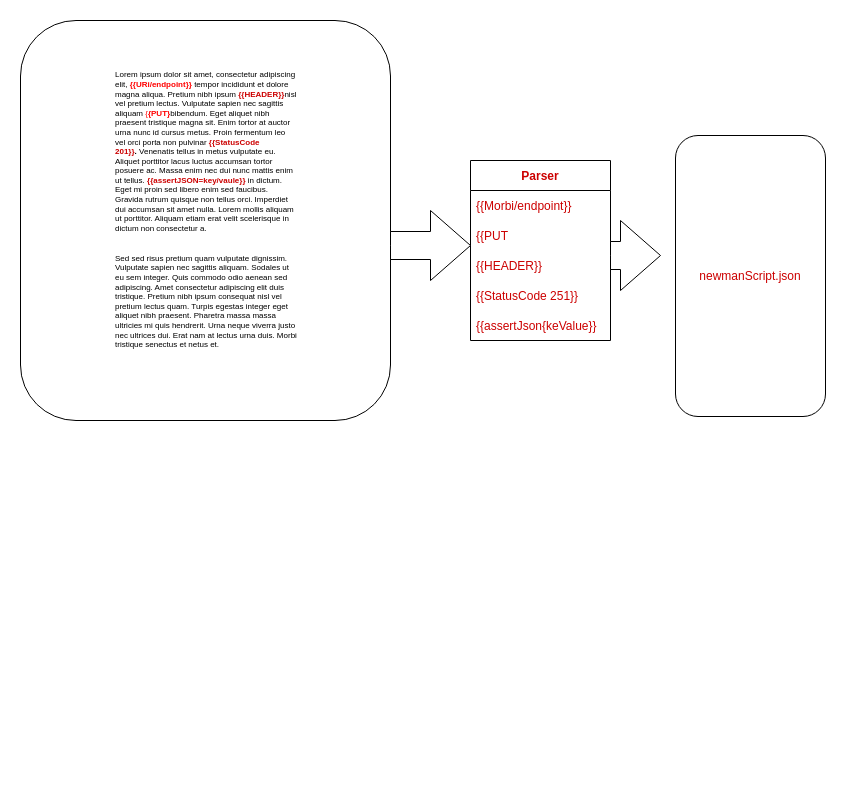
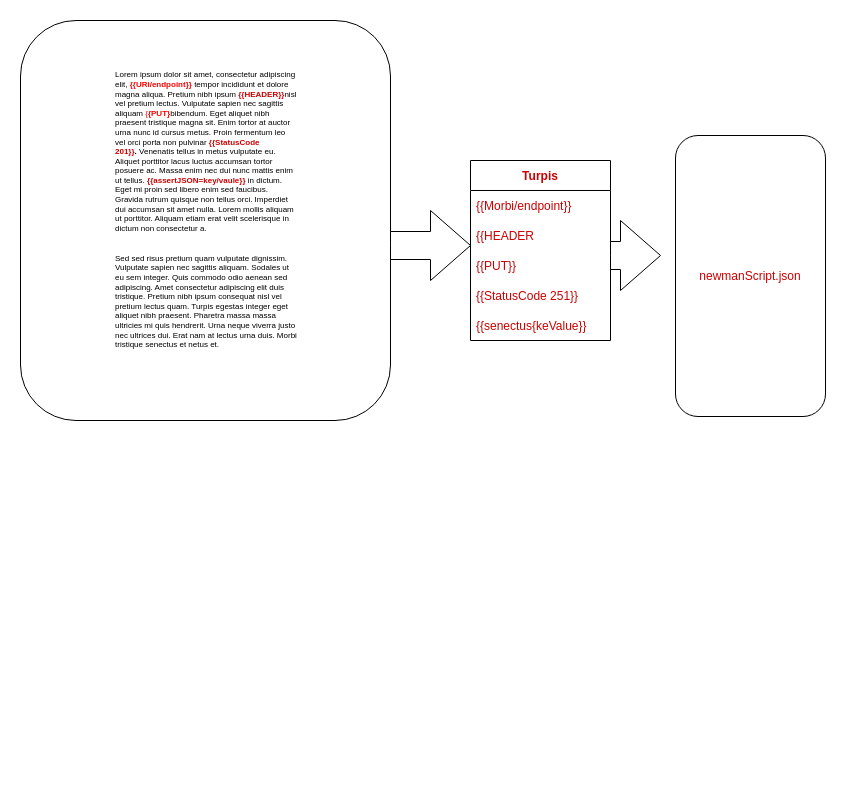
(540, 176) -> (540, 176)
(493, 236) -> (503, 236)
(510, 266) -> (500, 266)
(548, 326) -> (542, 326)
